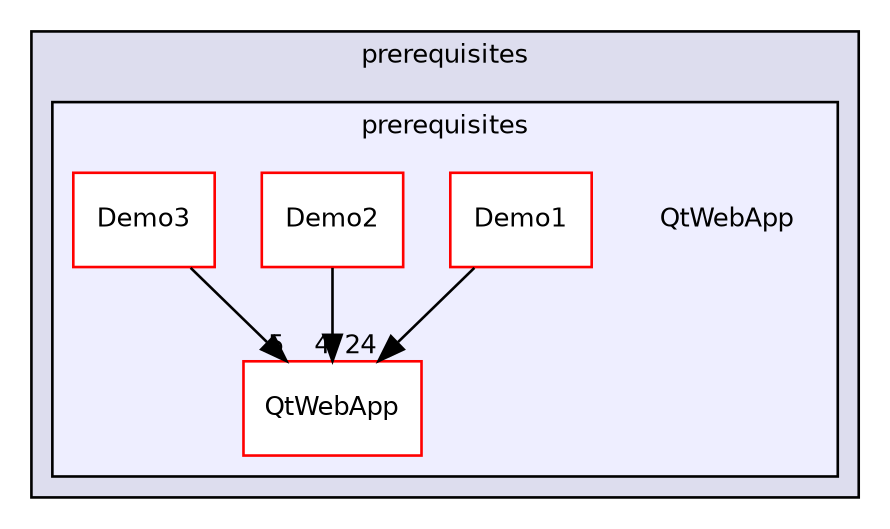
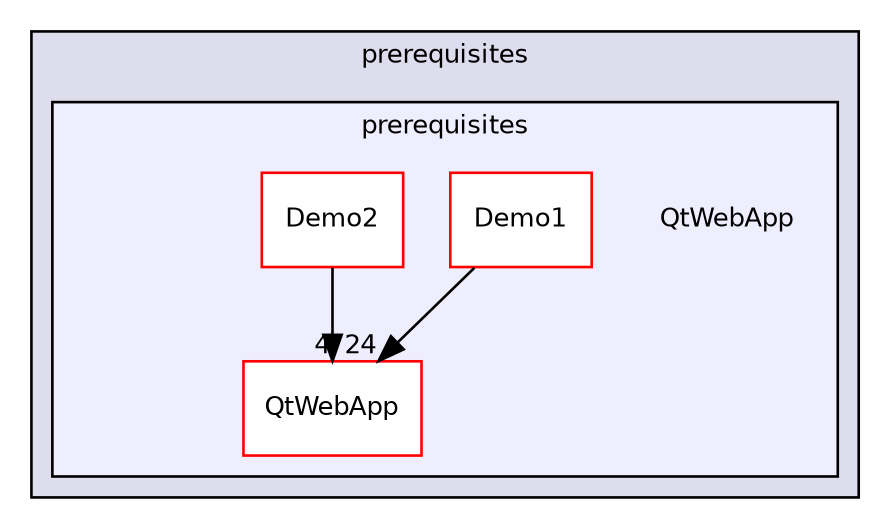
(144, 220) -> none
